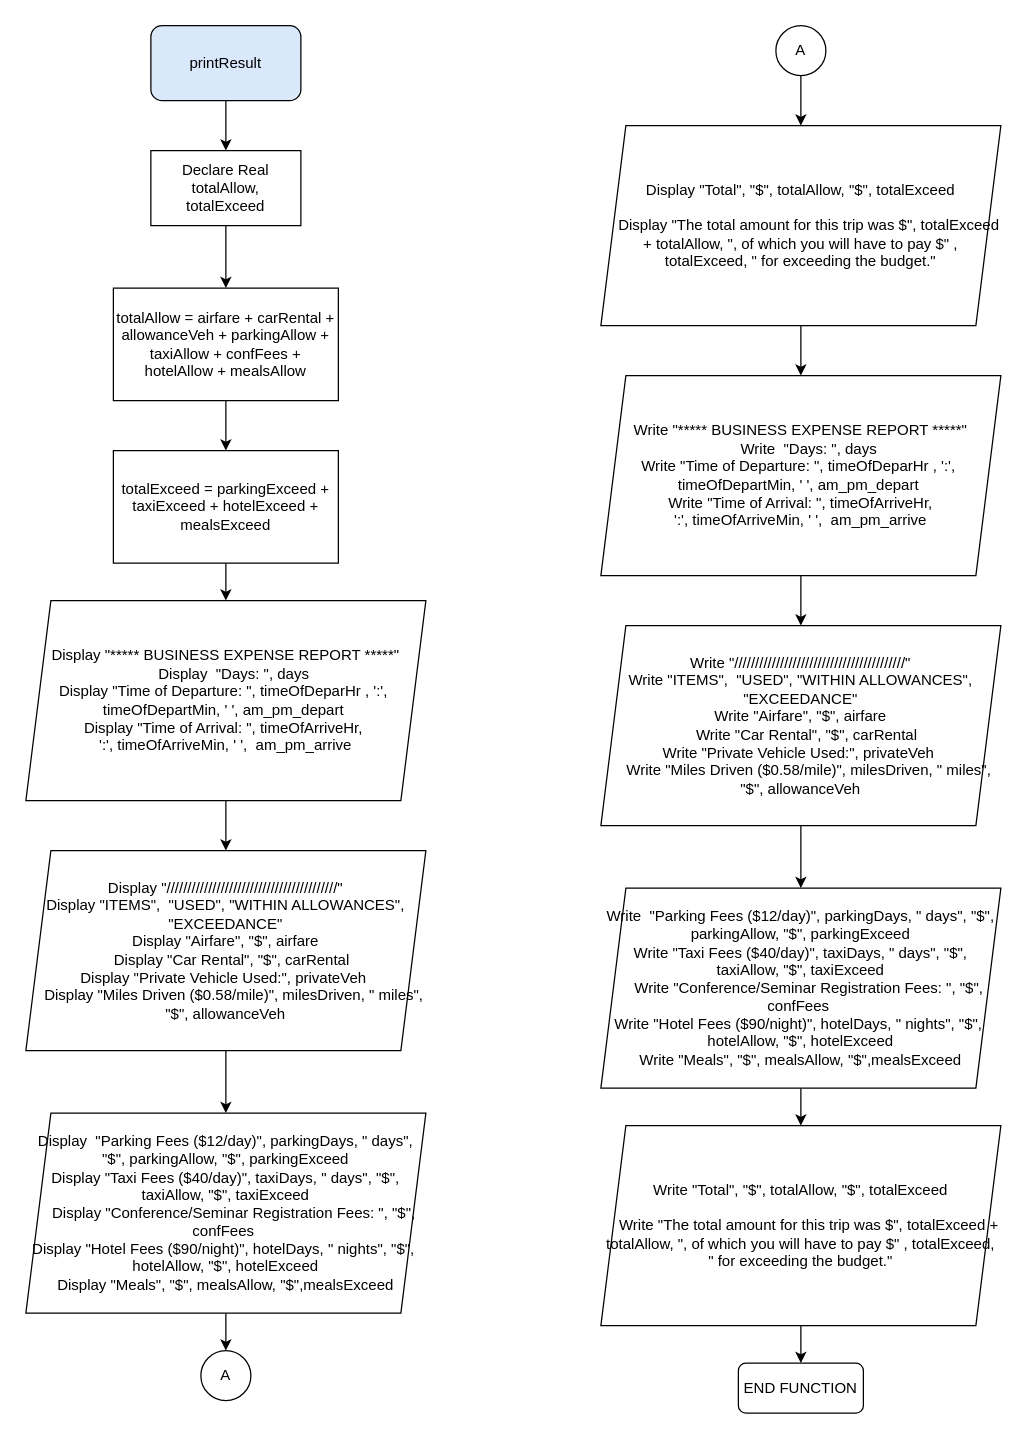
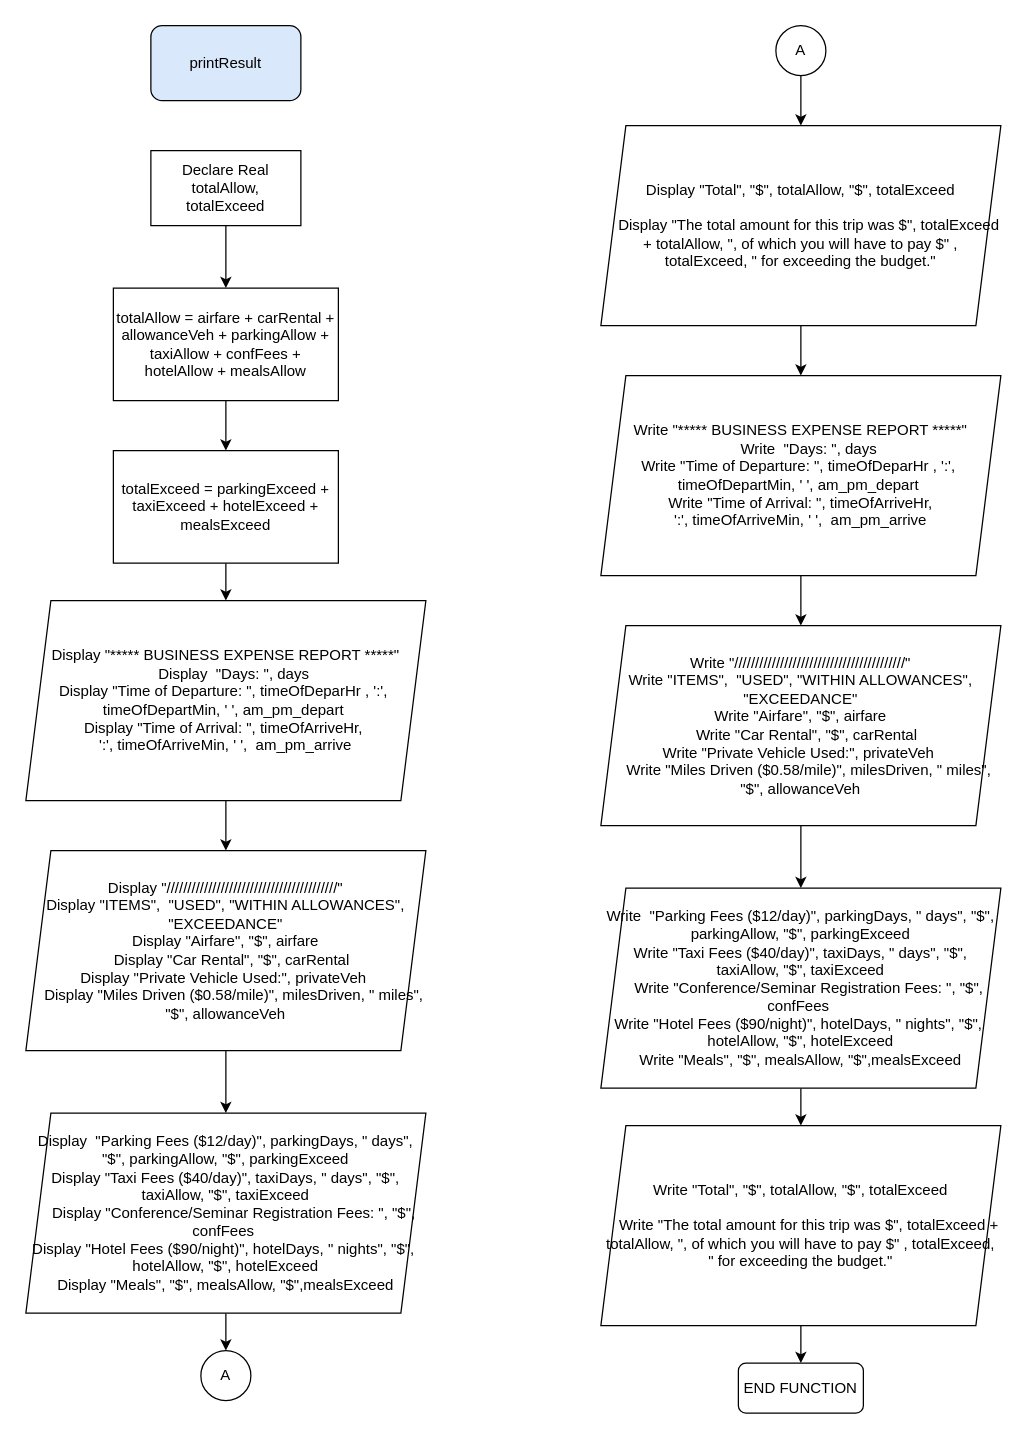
(226, 122) -> none
